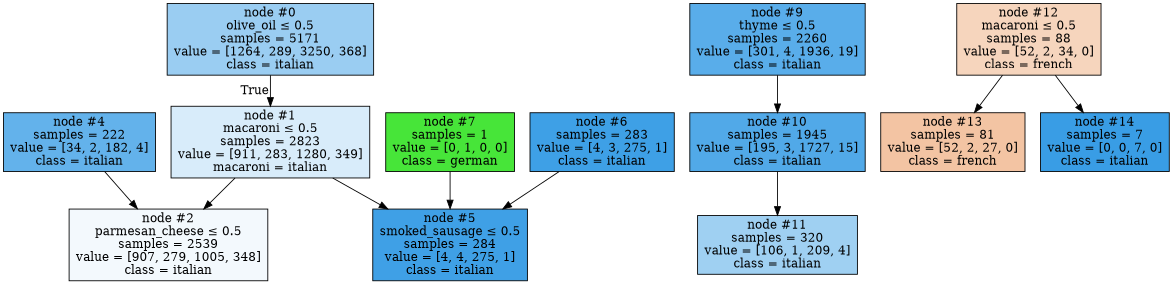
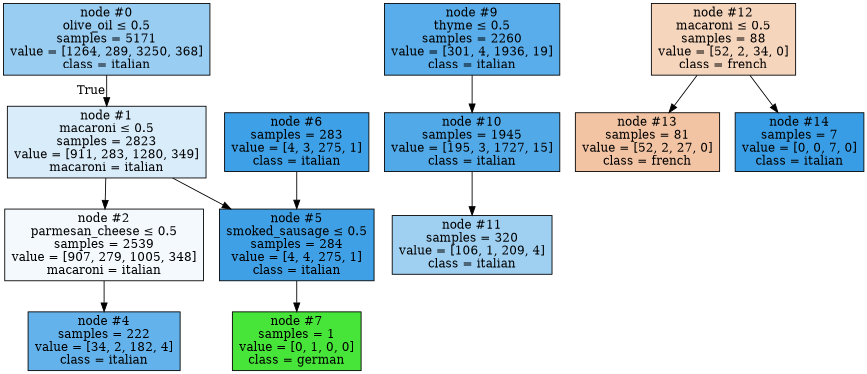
(450, 186) -> (297, 292)
(118, 187) -> (104, 292)
(168, 270) -> (104, 270)
